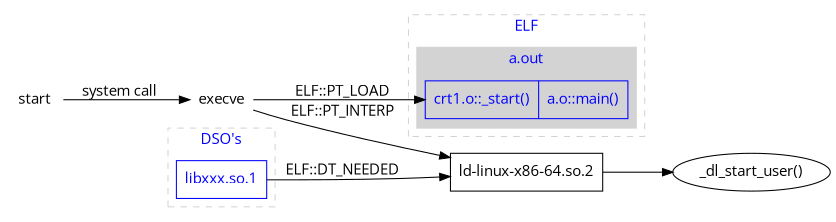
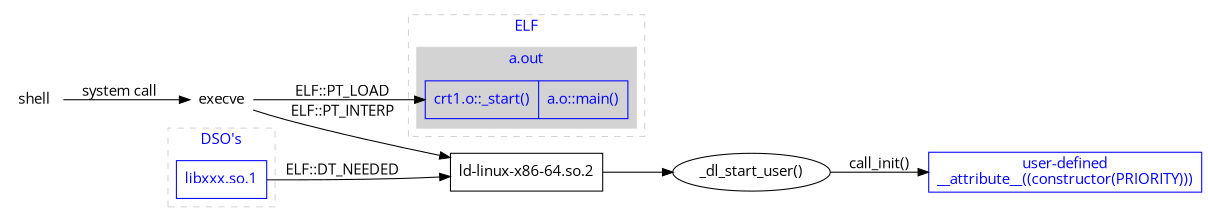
(35, 100) -> (35, 100)
none -> (1065, 172)
